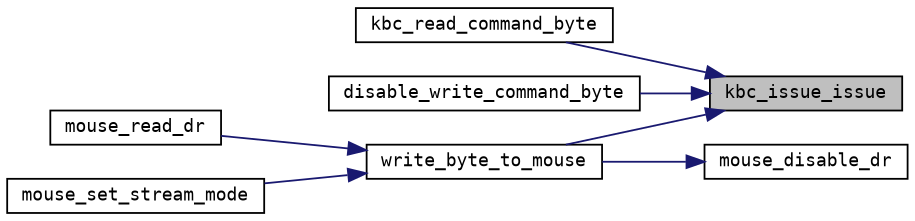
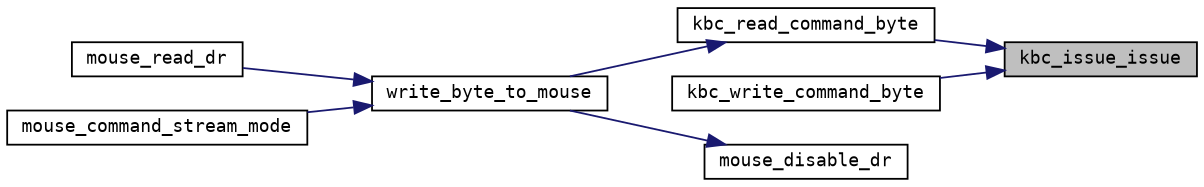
(484, 93) -> (806, 93)
(636, 130) -> (639, 61)
(136, 196) -> (157, 128)
